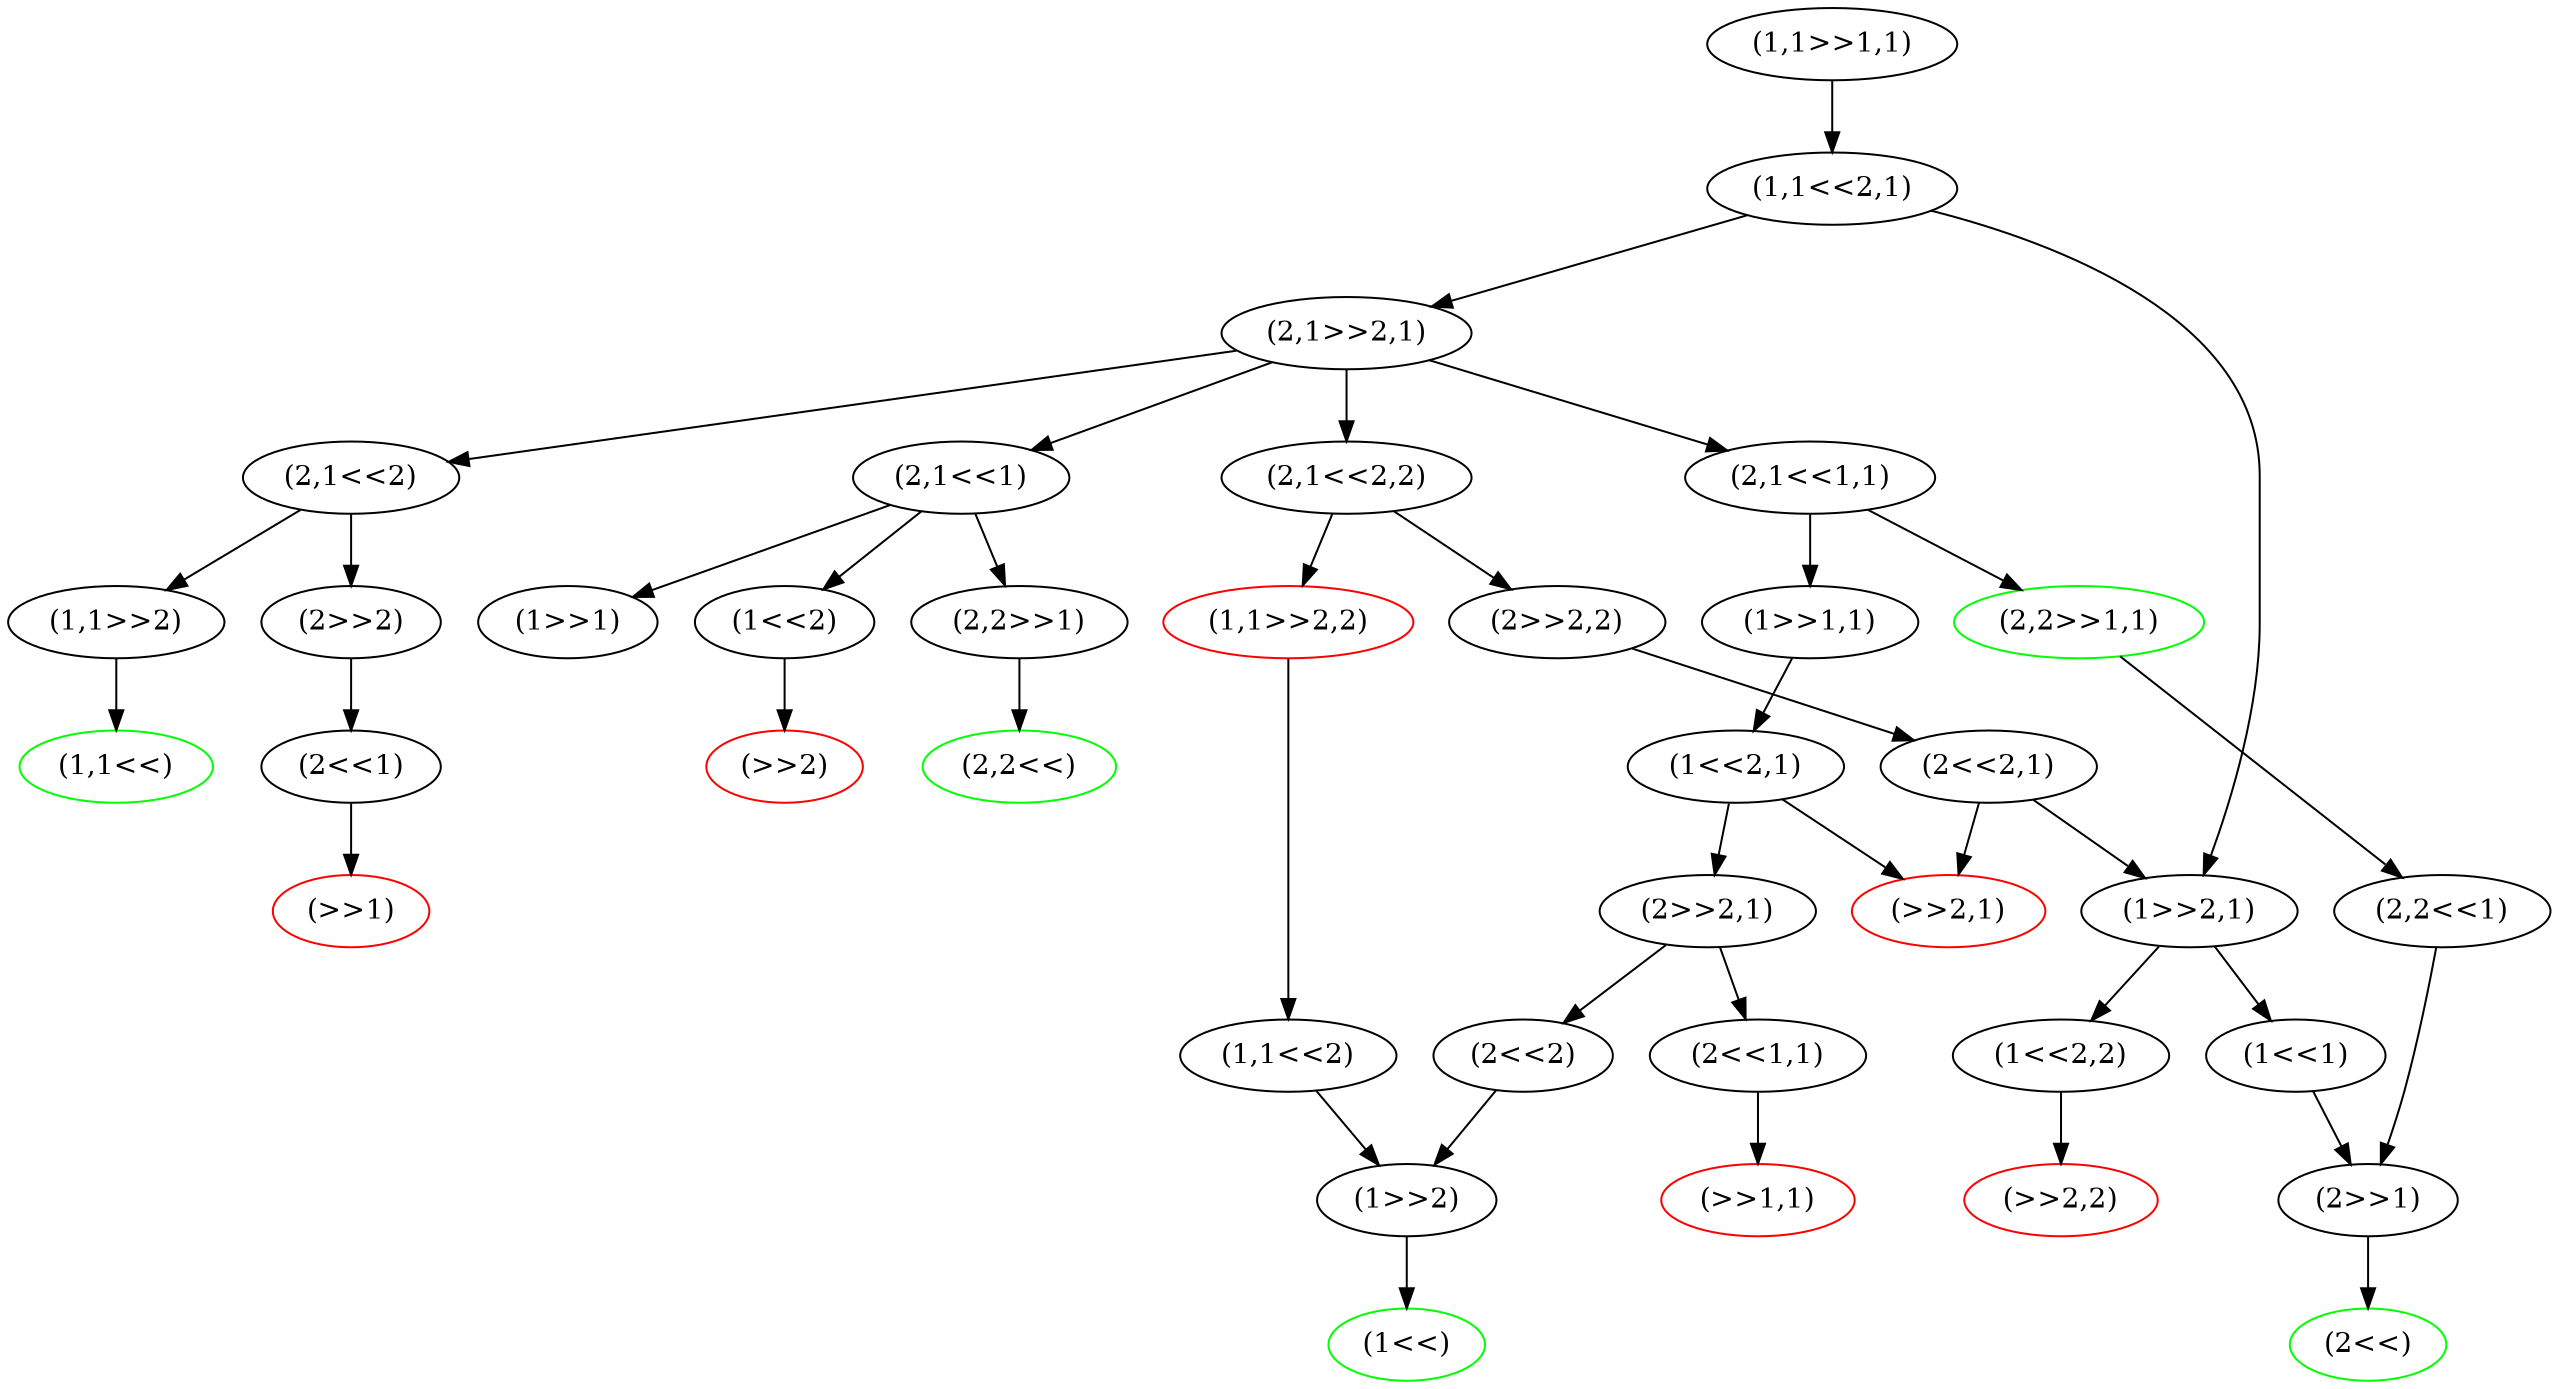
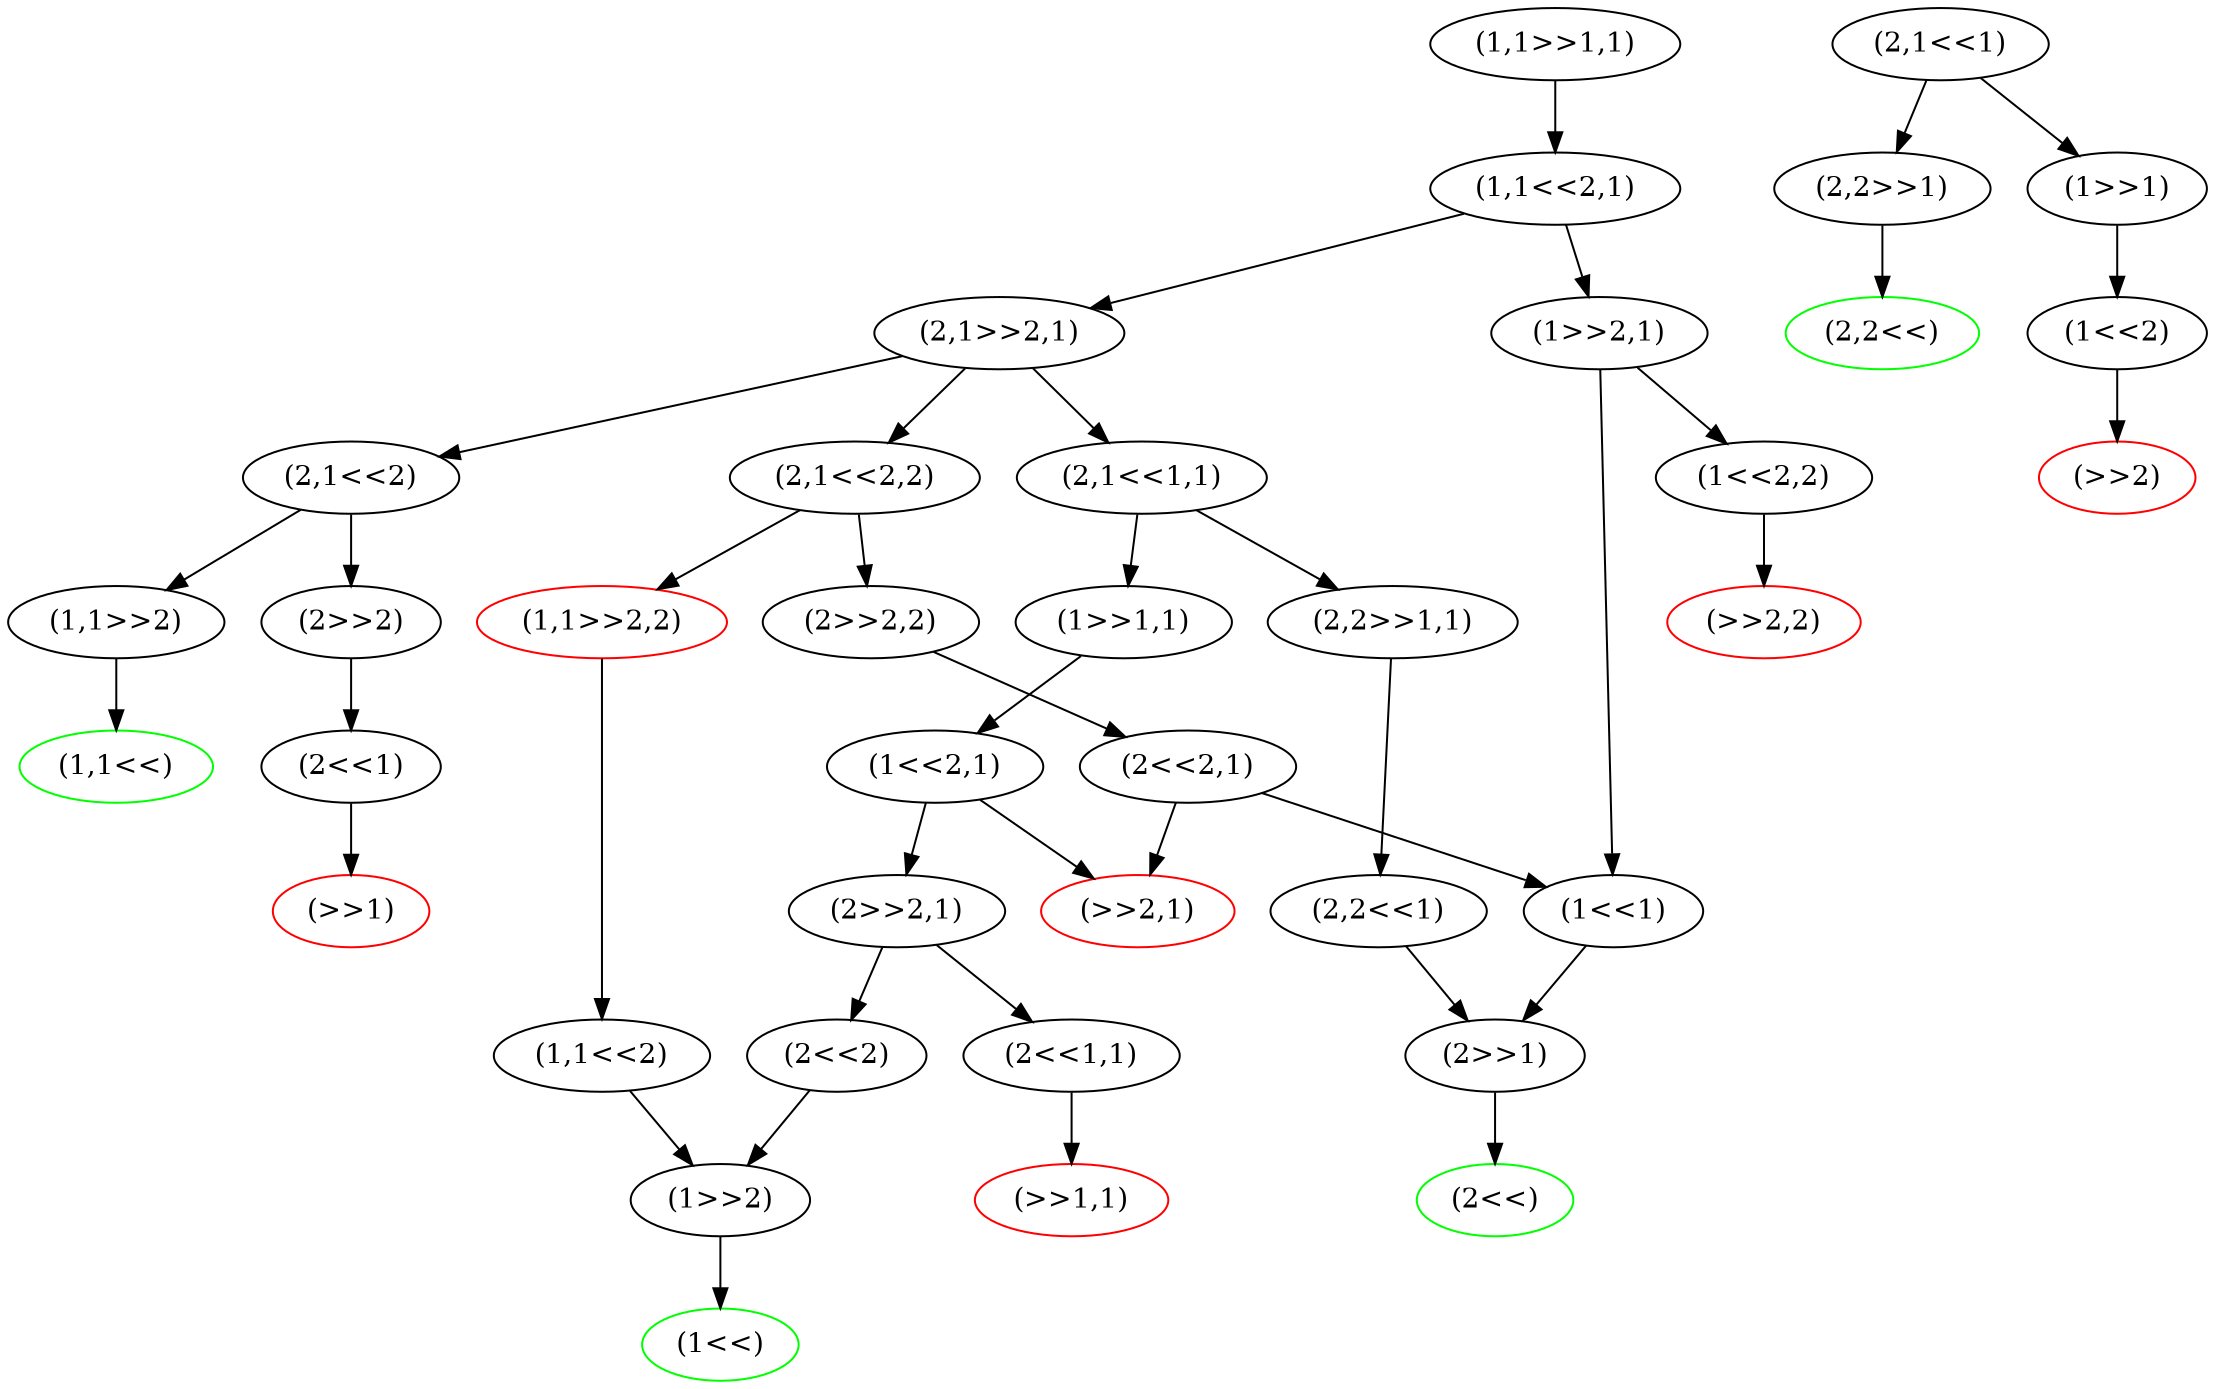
(1161, 403) -> none
(880, 544) -> (2117, 251)
(2079, 622) -> (1393, 622)
(2081, 833) -> (1401, 839)
